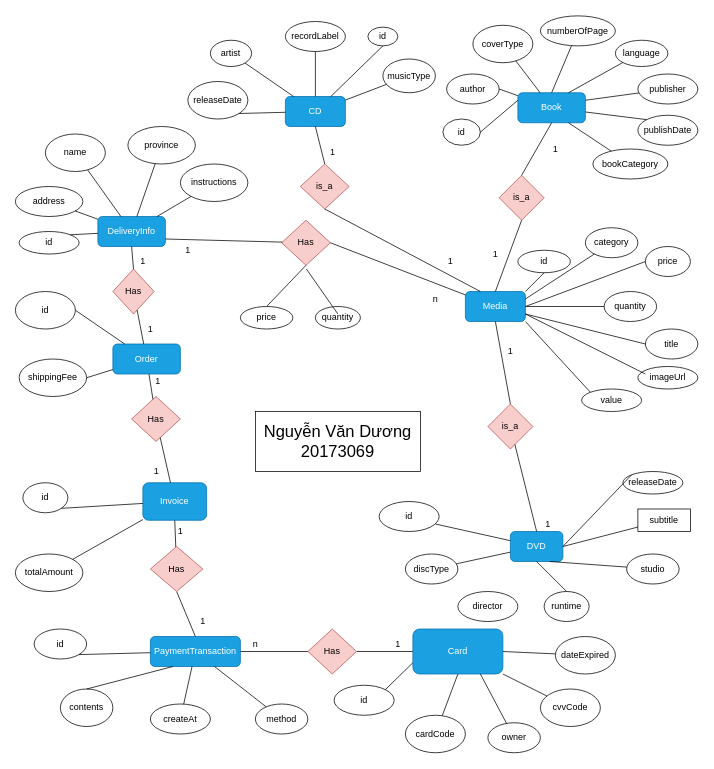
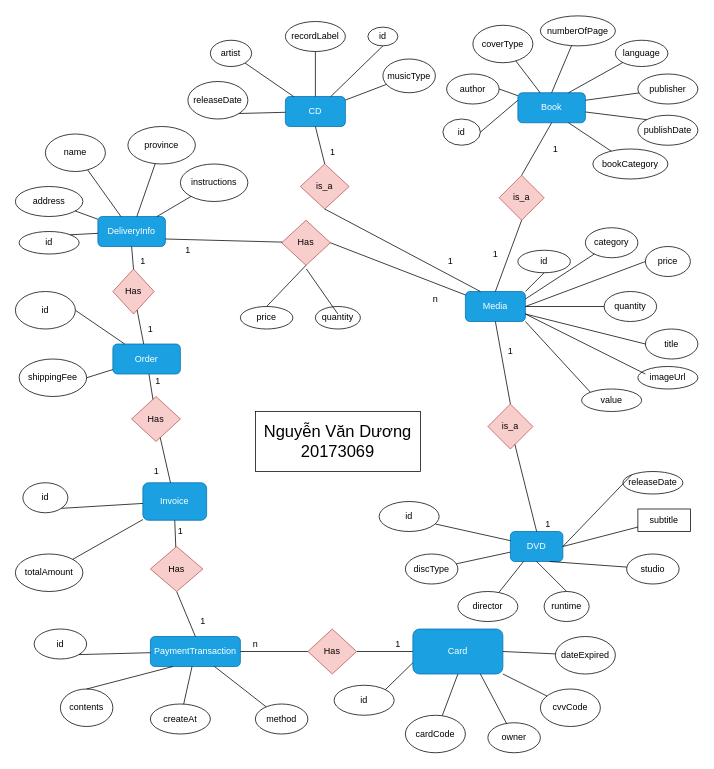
none -> (511, 577)
